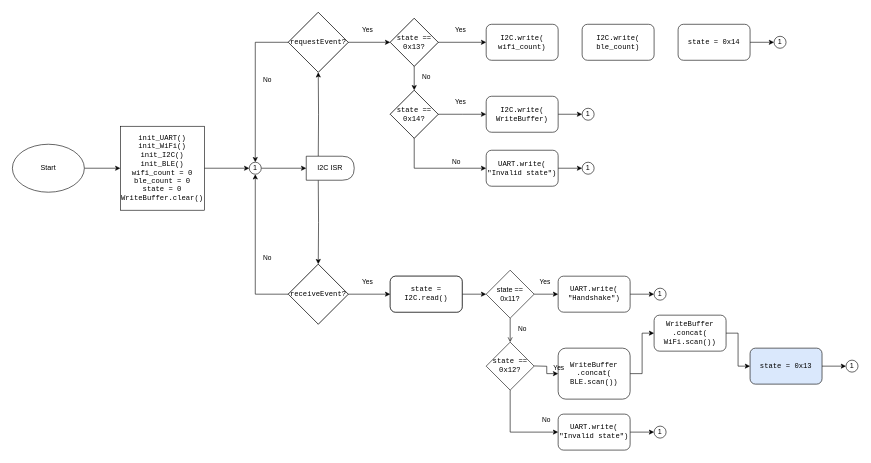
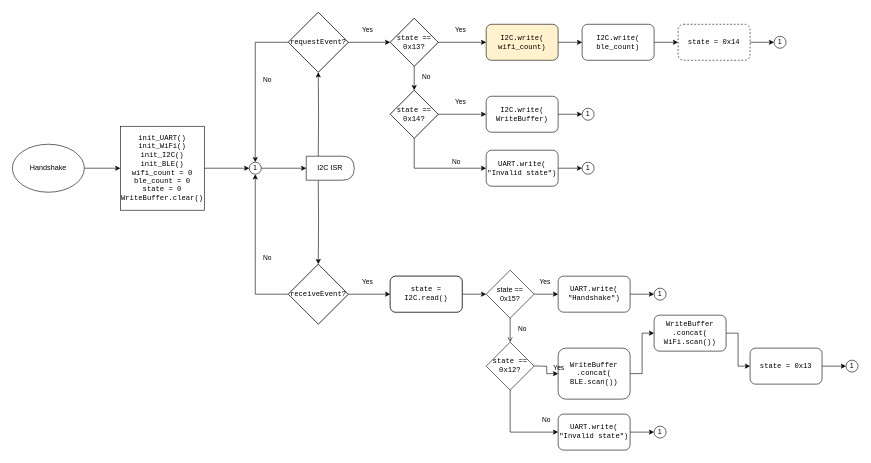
(522, 42) -> (522, 42)
none -> (576, 42)
none -> (672, 42)
(714, 42) -> (714, 42)
(48, 168) -> (48, 168)
(510, 294) -> (510, 294)
(786, 366) -> (786, 366)
